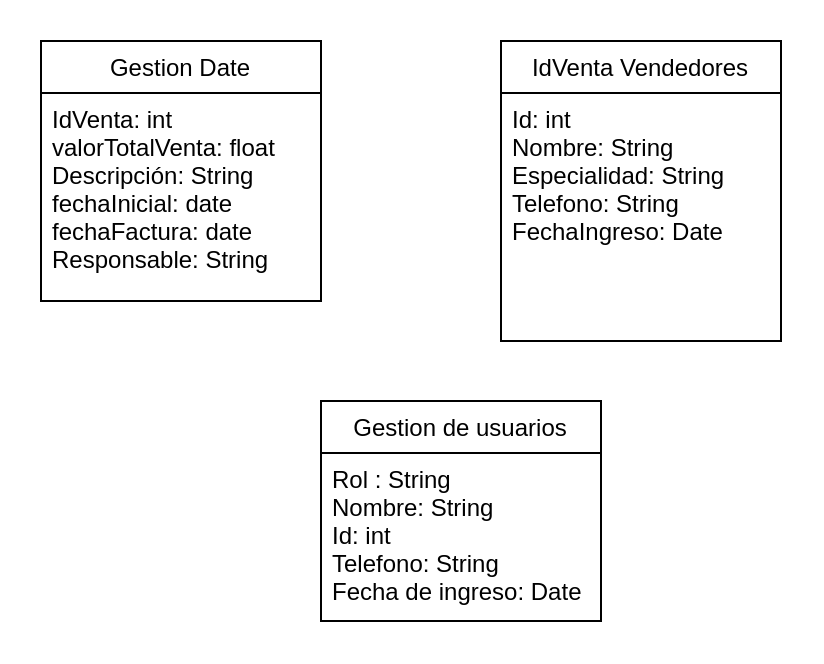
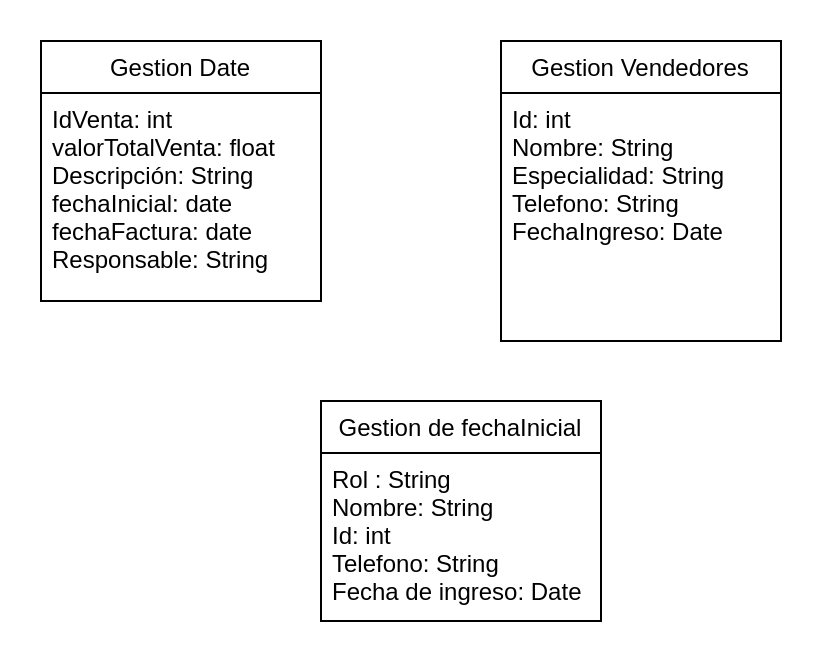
(640, 68) -> (640, 68)
(460, 428) -> (460, 428)
